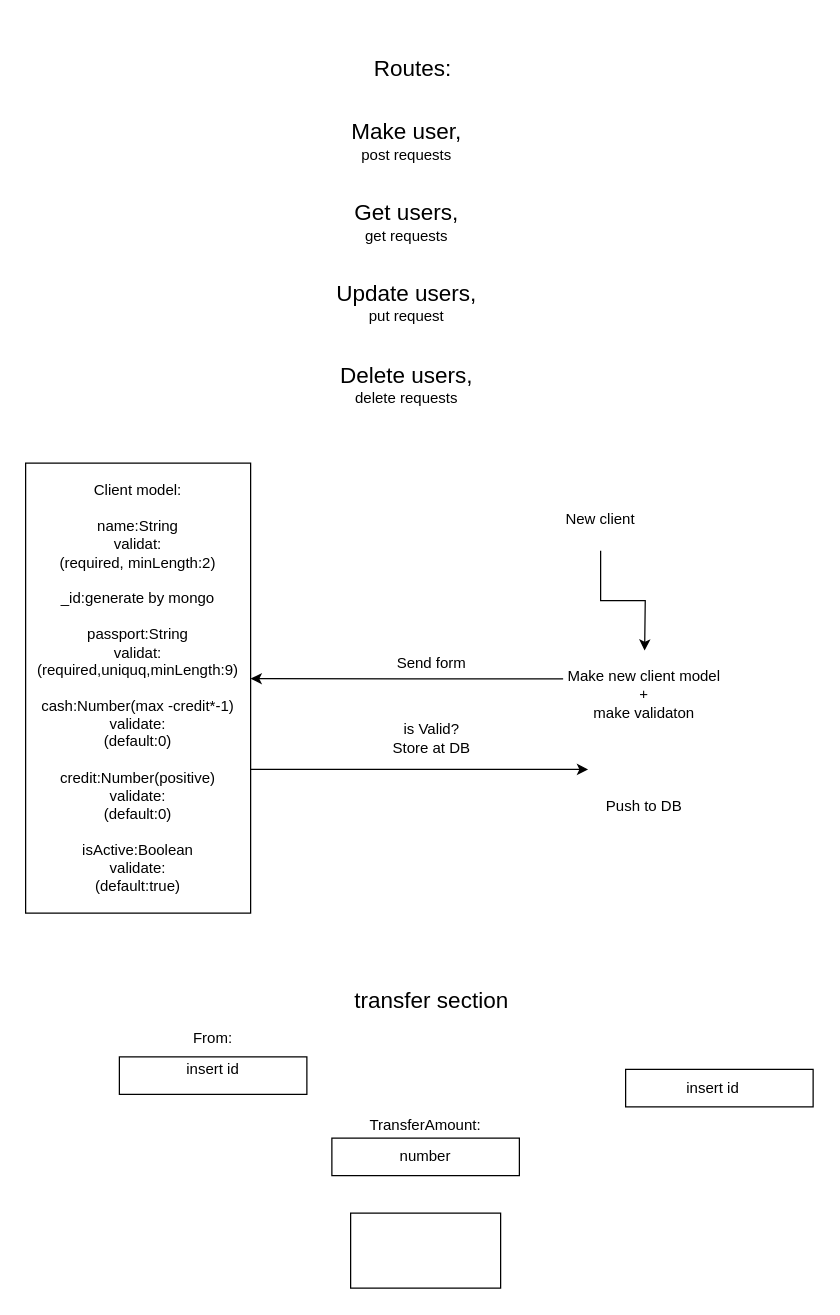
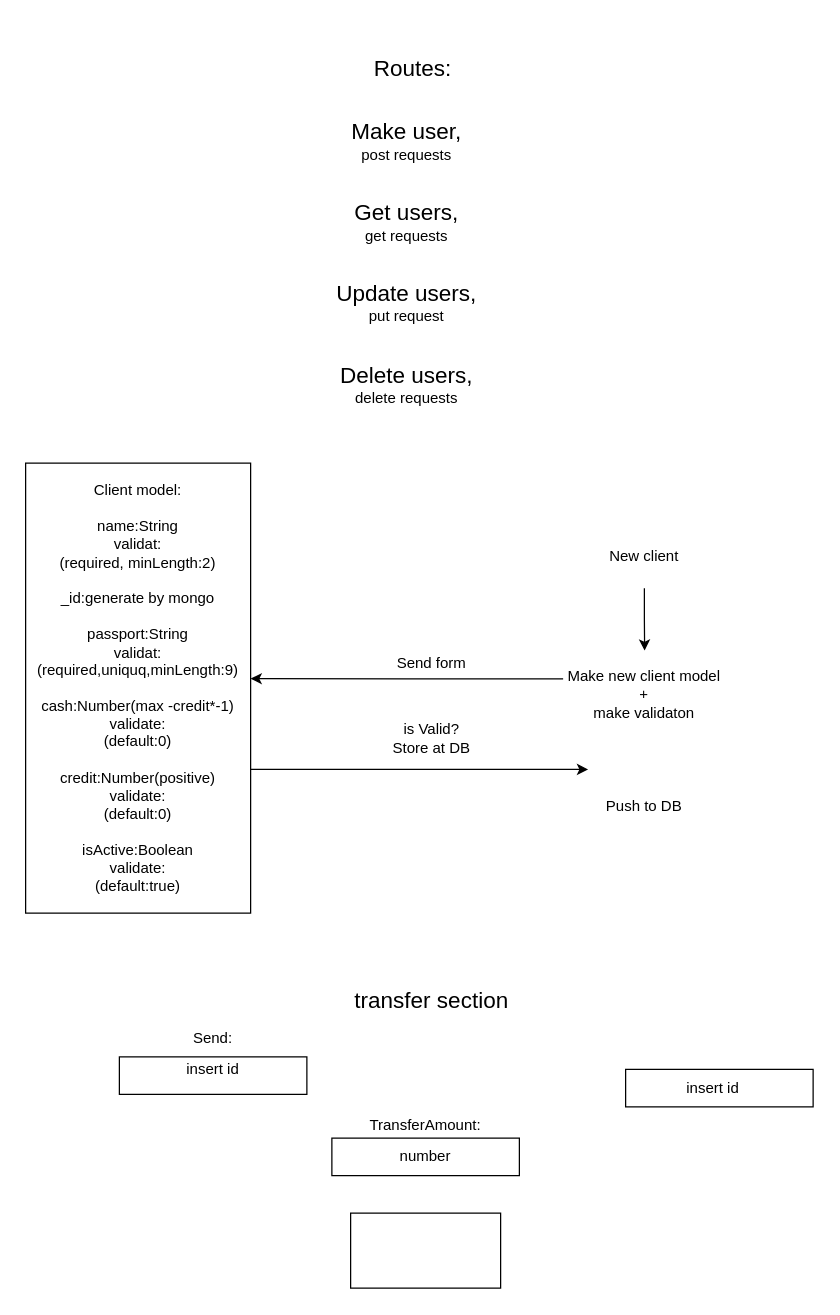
(601, 519) -> (644, 557)
(213, 1038) -> (213, 1038)
